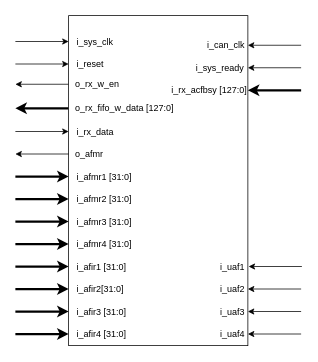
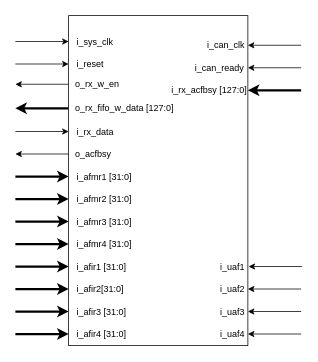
(218, 68) -> (218, 68)
(90, 154) -> (96, 154)
